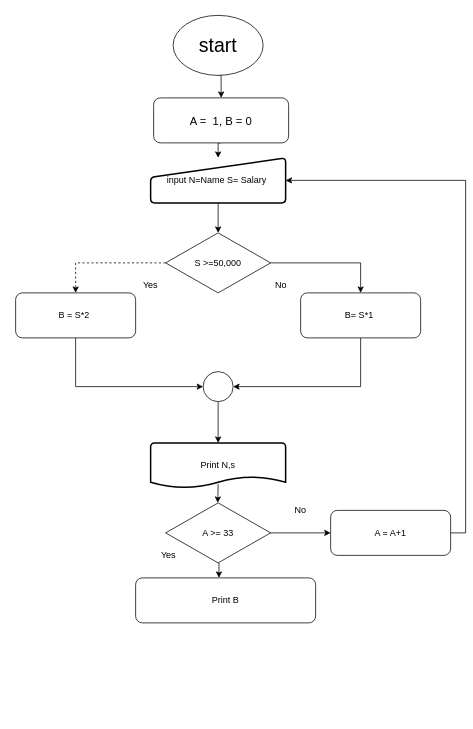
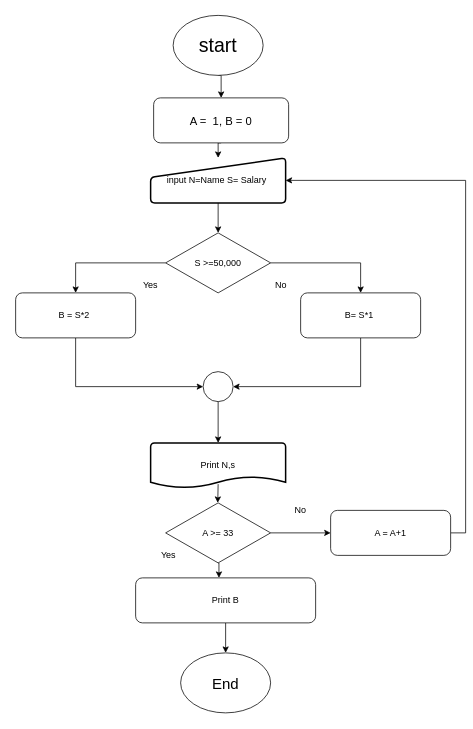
(108, 263) -> (108, 263)
none -> (225, 635)
none -> (225, 683)
